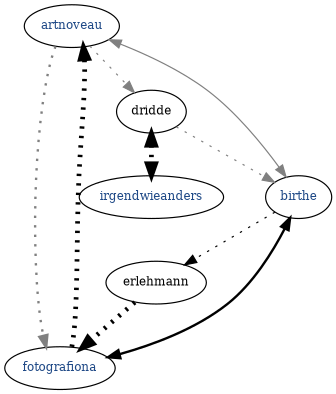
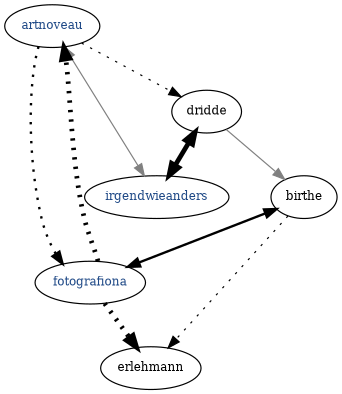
(108, 65) -> (126, 67)
(210, 92) -> (104, 112)
(220, 152) -> (251, 151)
(151, 154) -> (182, 154)
(36, 190) -> (32, 152)
(299, 197) -> (304, 197)
(113, 321) -> (117, 321)
